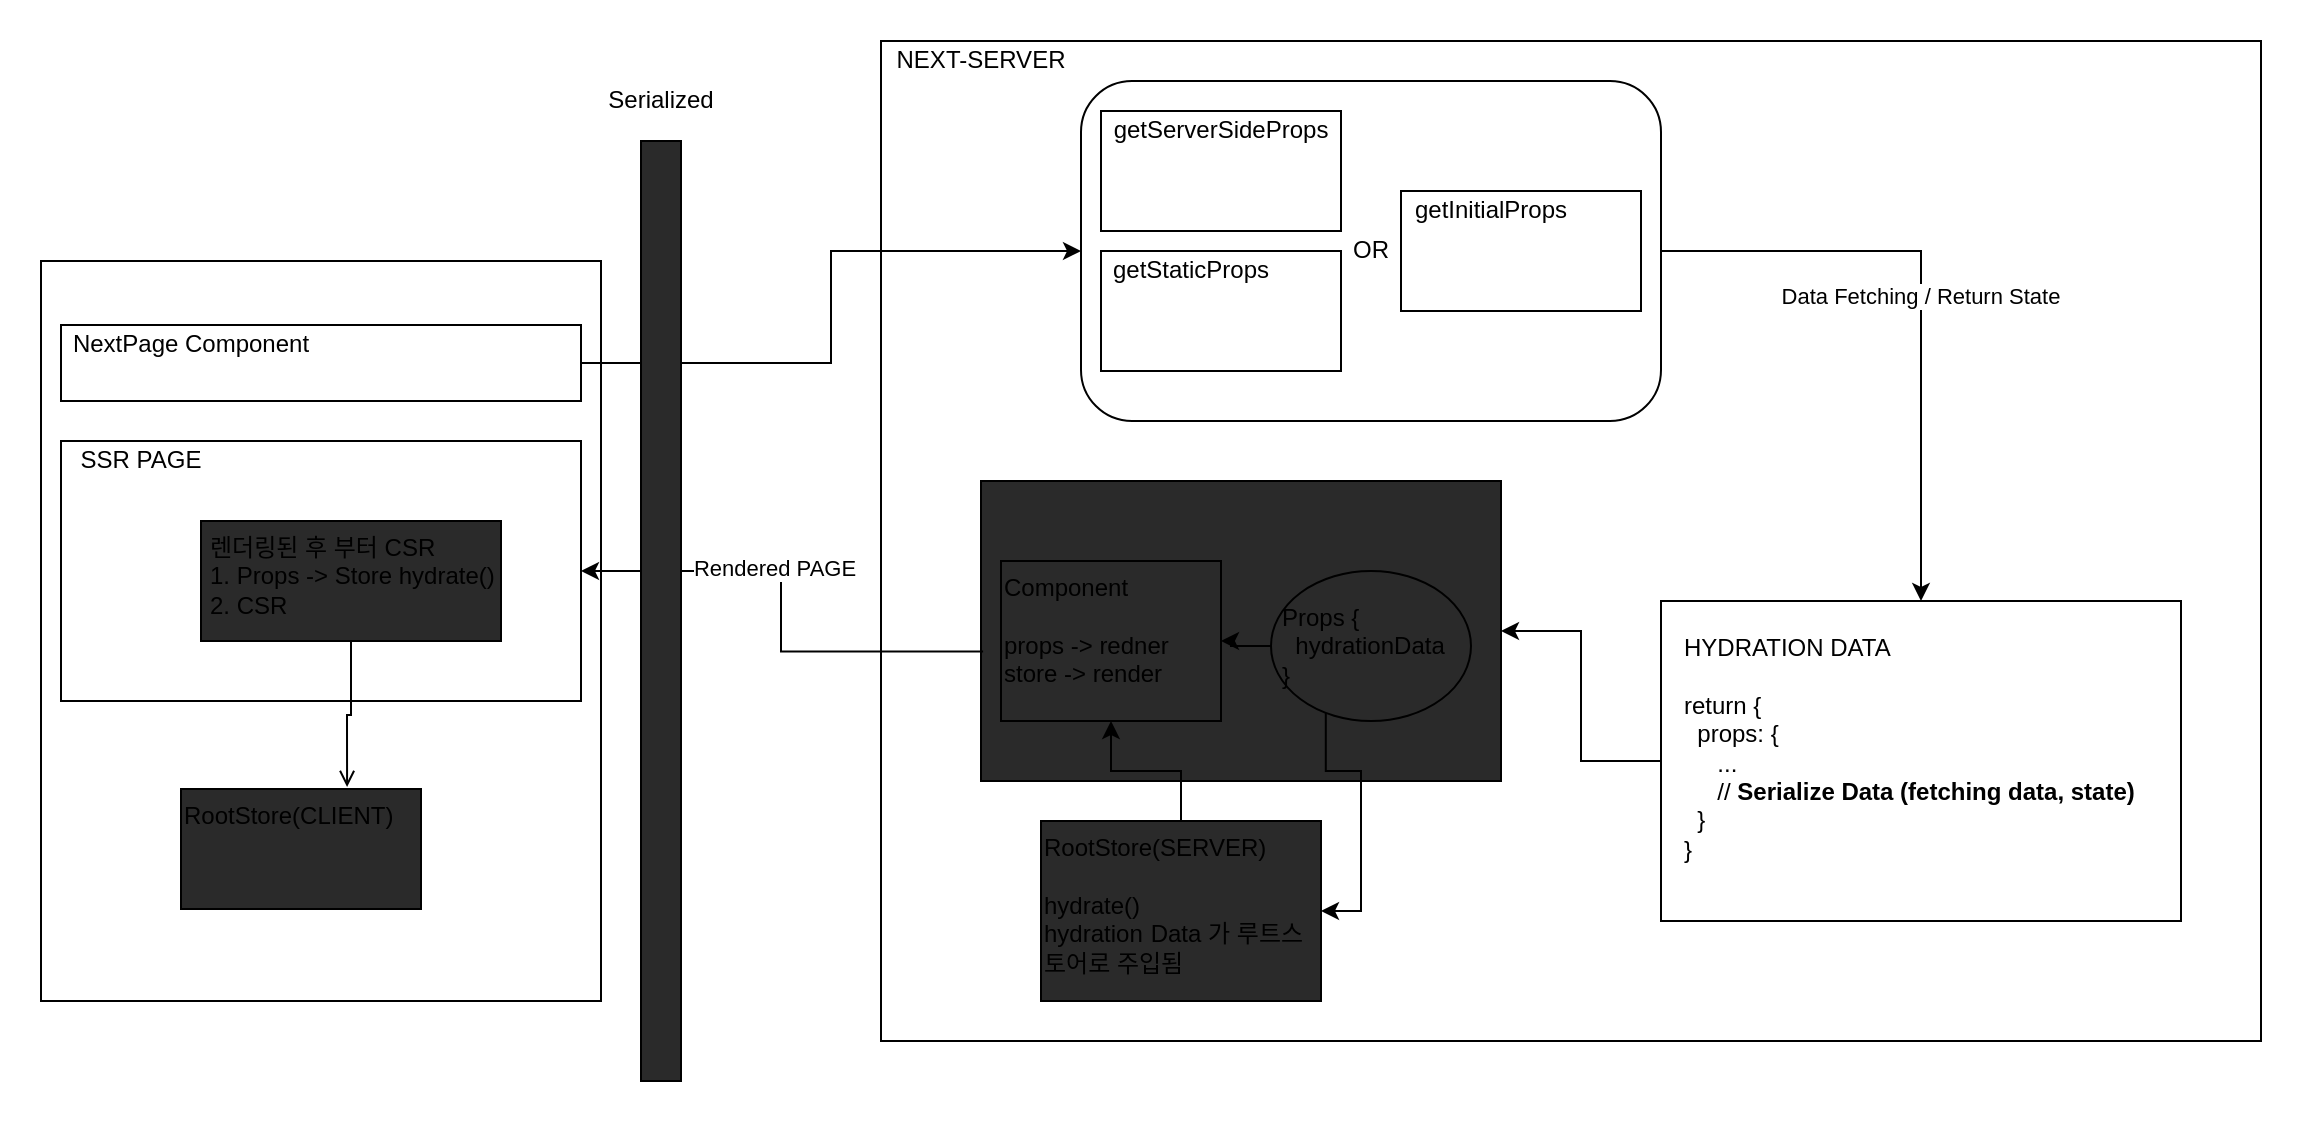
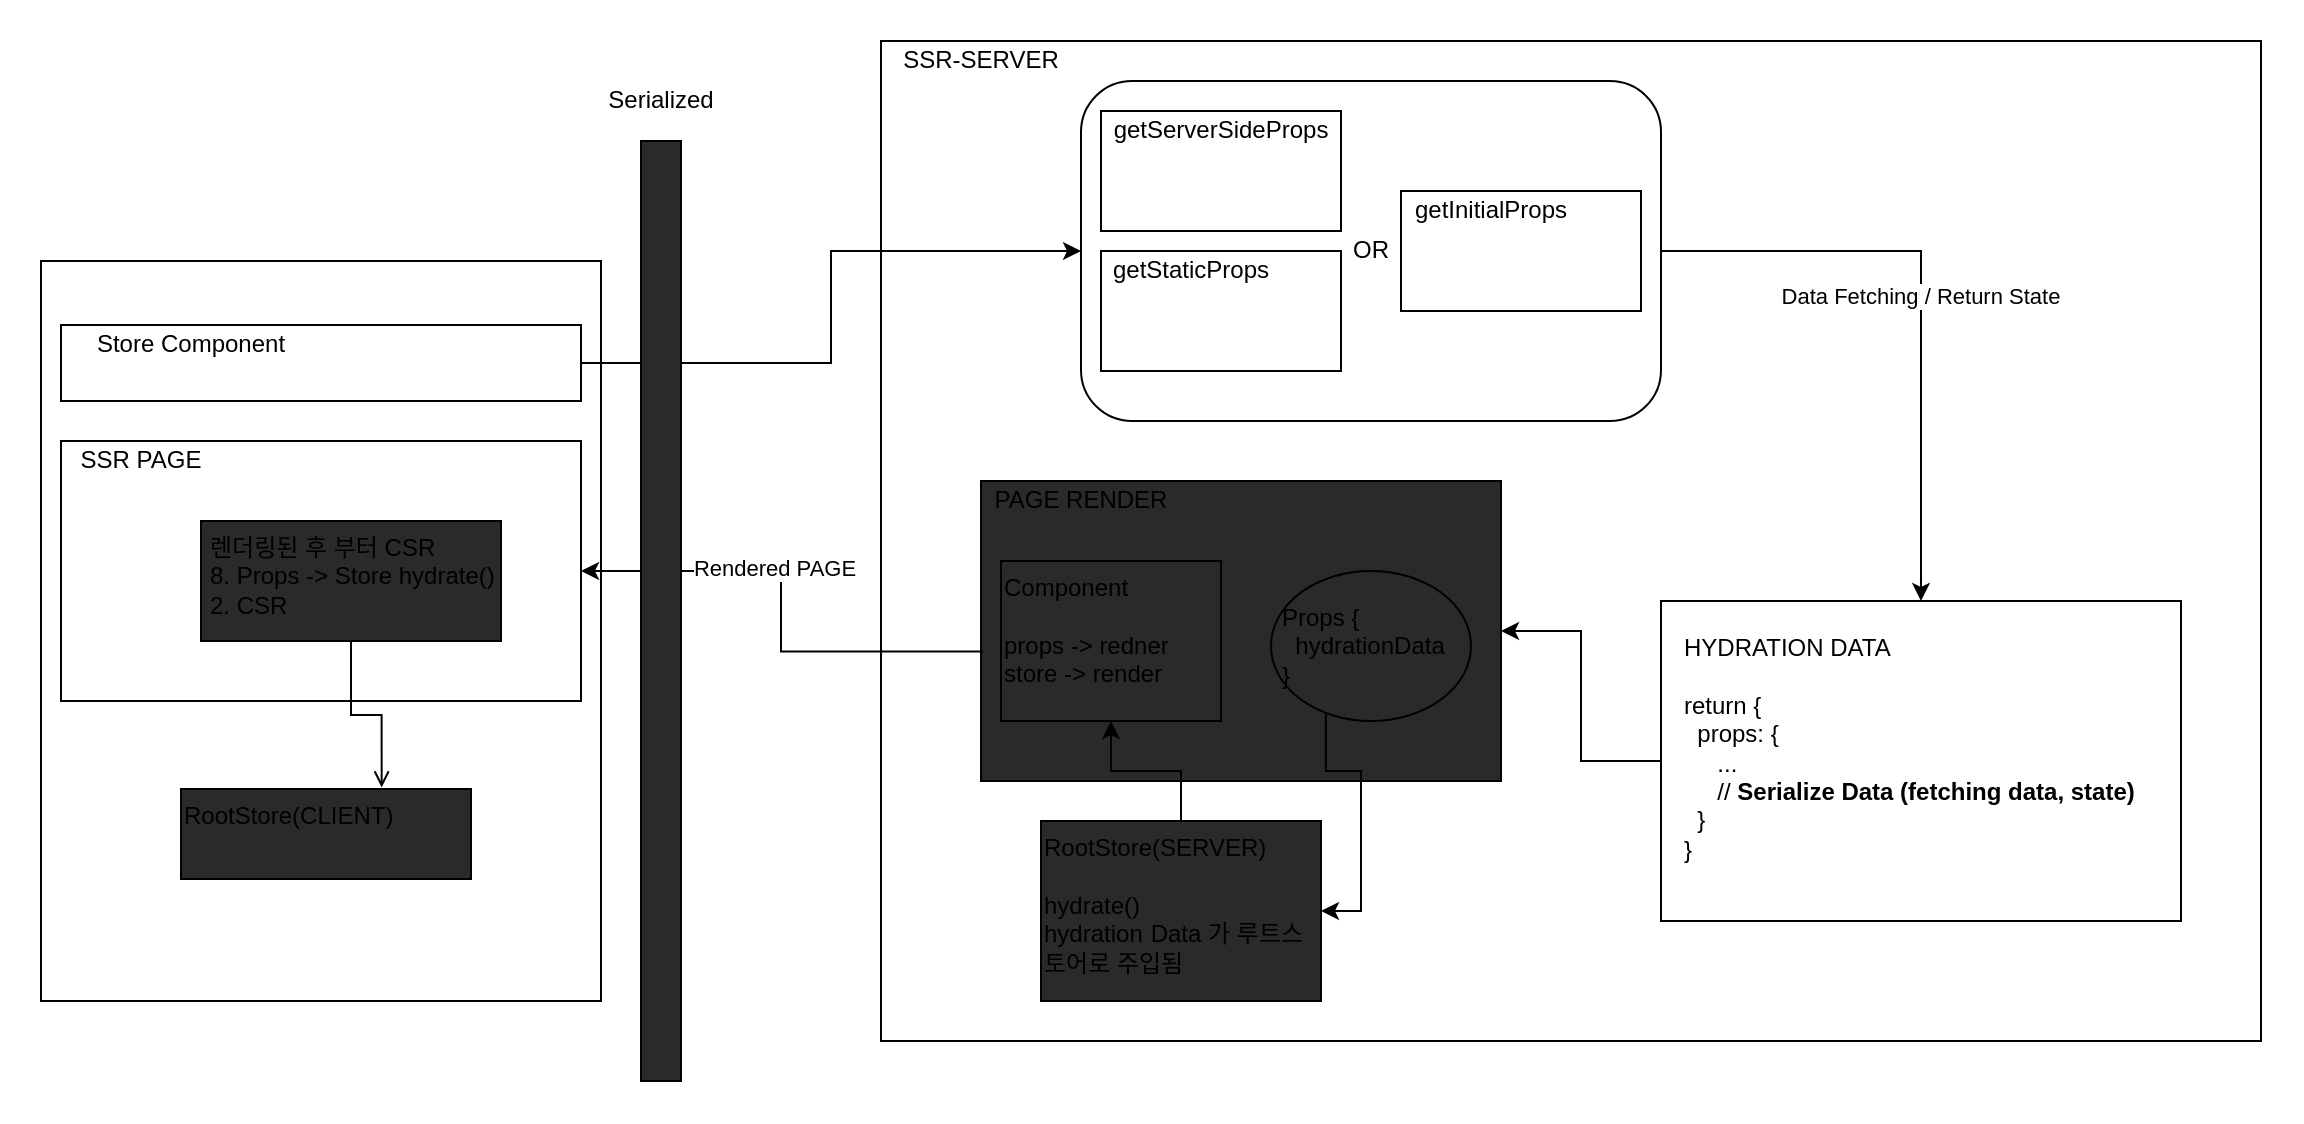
(982, 61) -> (982, 61)
(192, 345) -> (192, 345)
none -> (1081, 501)
(356, 593) -> (356, 593)
(1248, 646) -> none
(301, 849) -> (326, 834)
